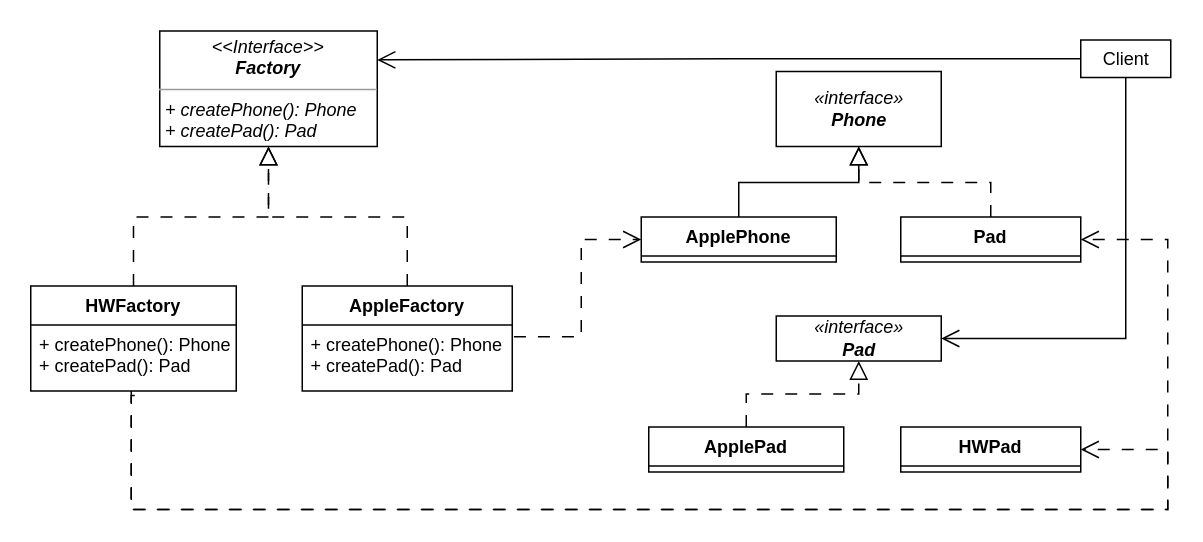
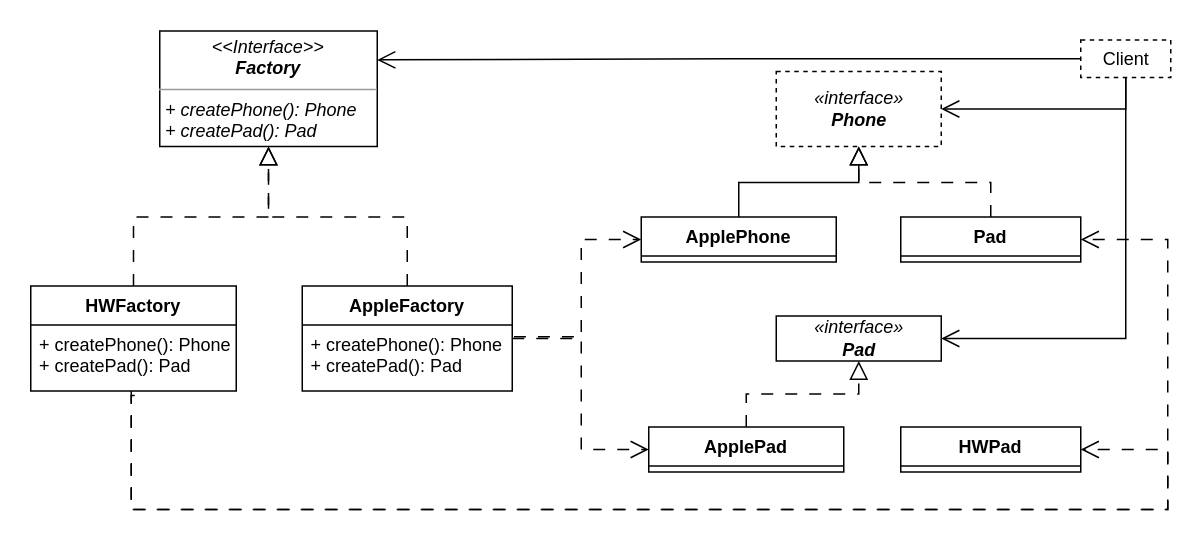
(1126, 59) -> (1126, 59)
(859, 109) -> (859, 109)
none -> (1034, 109)
none -> (581, 347)
